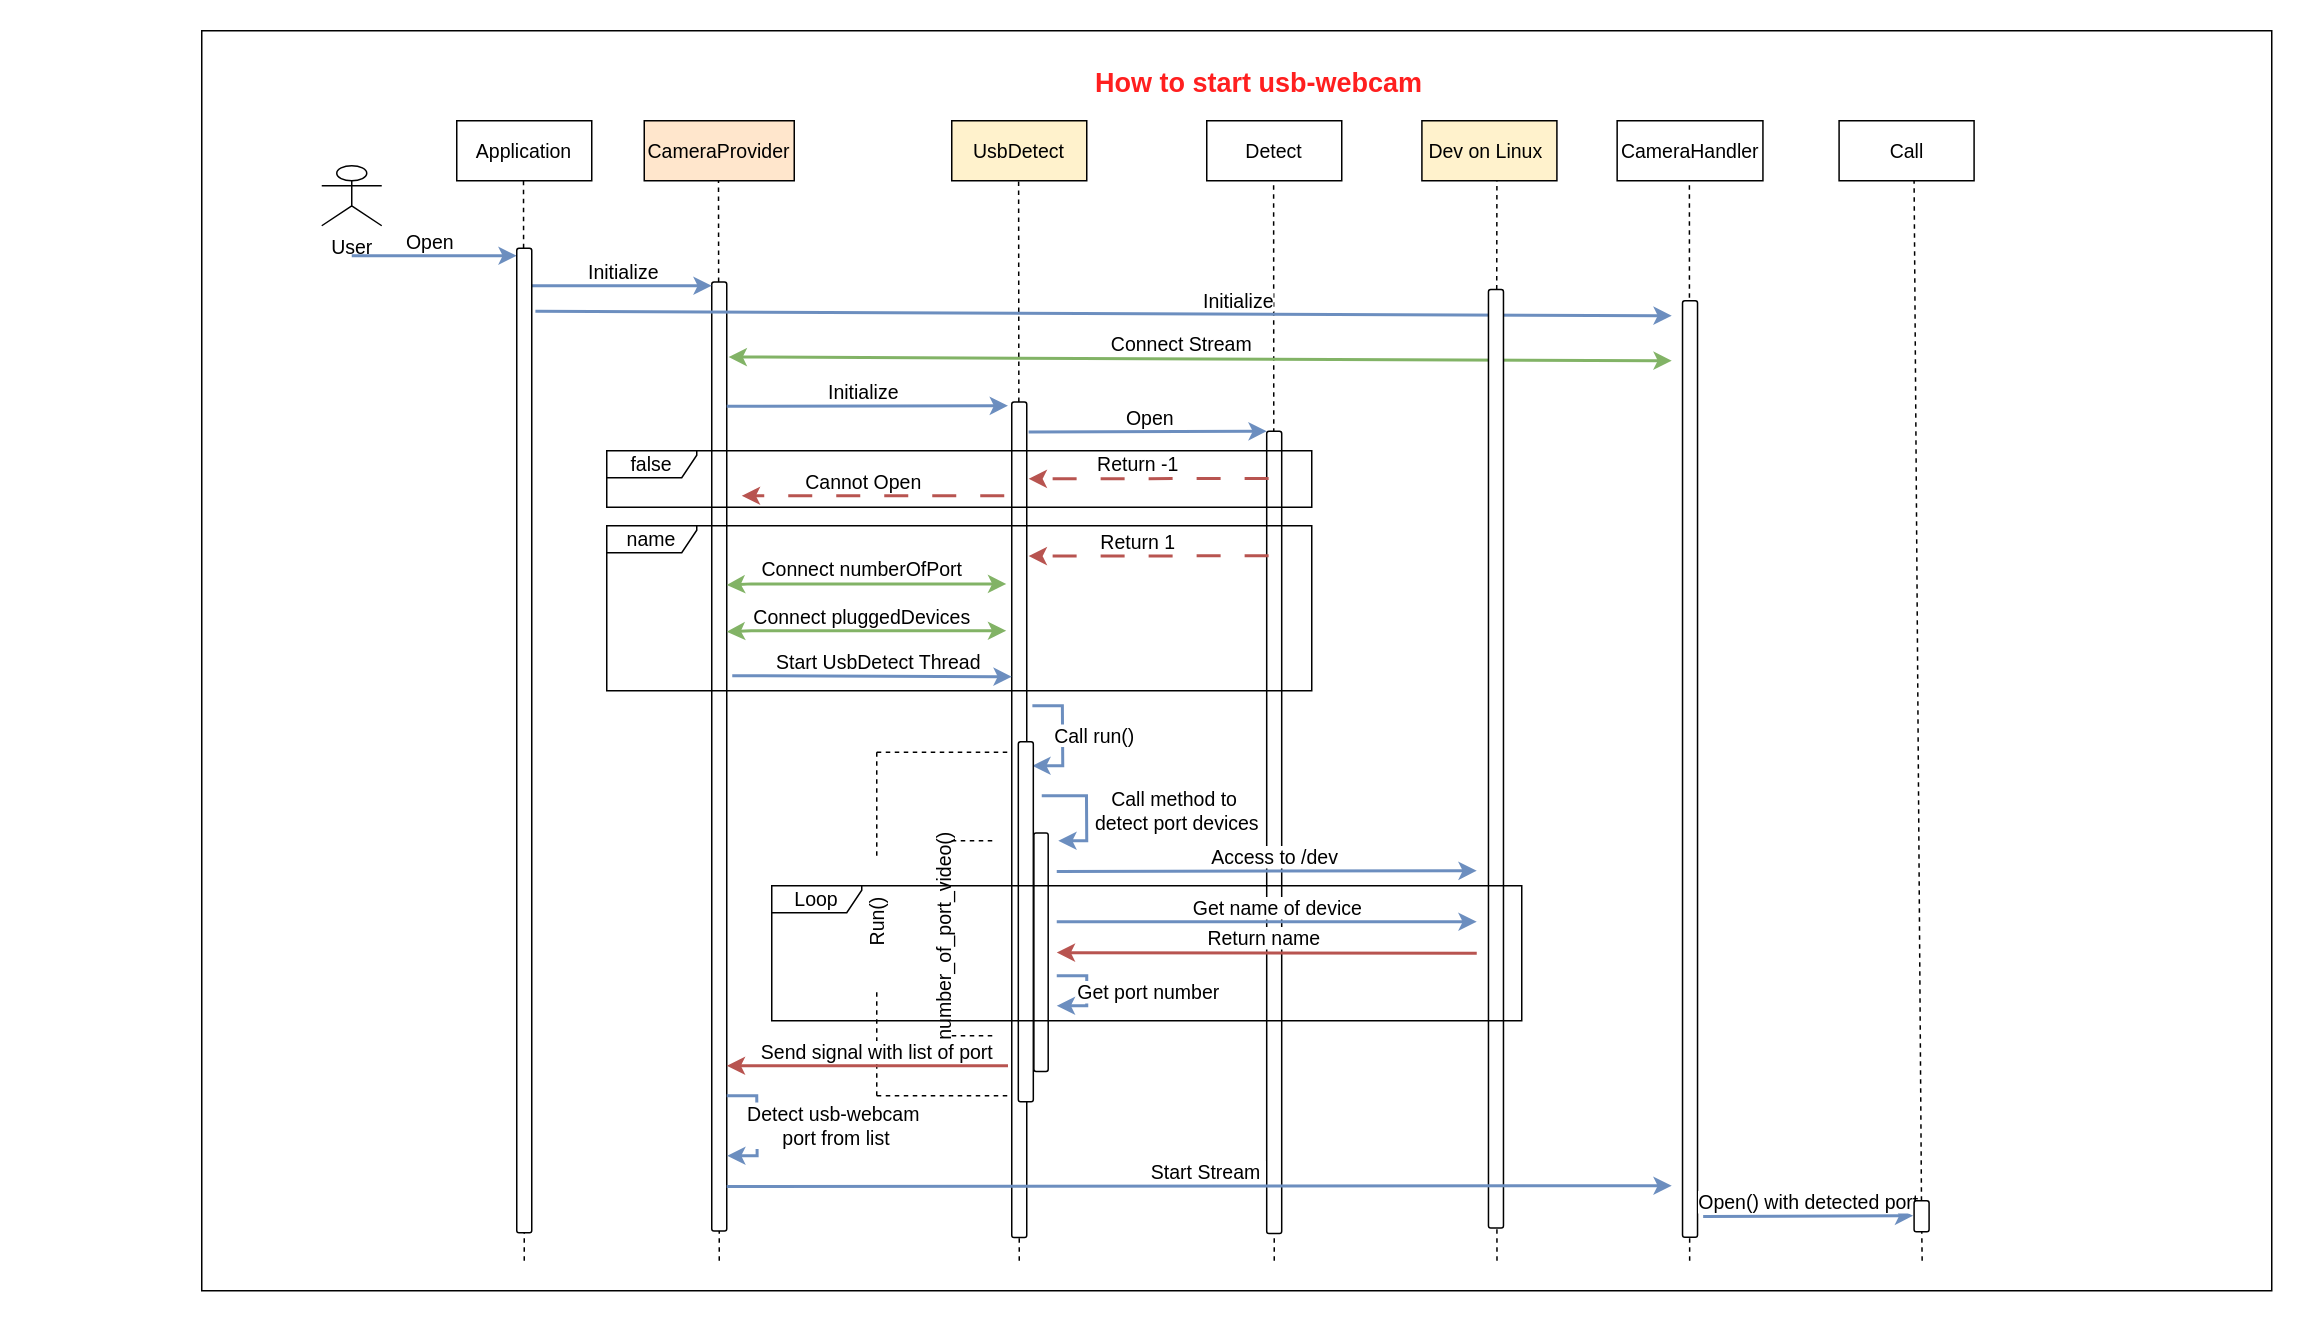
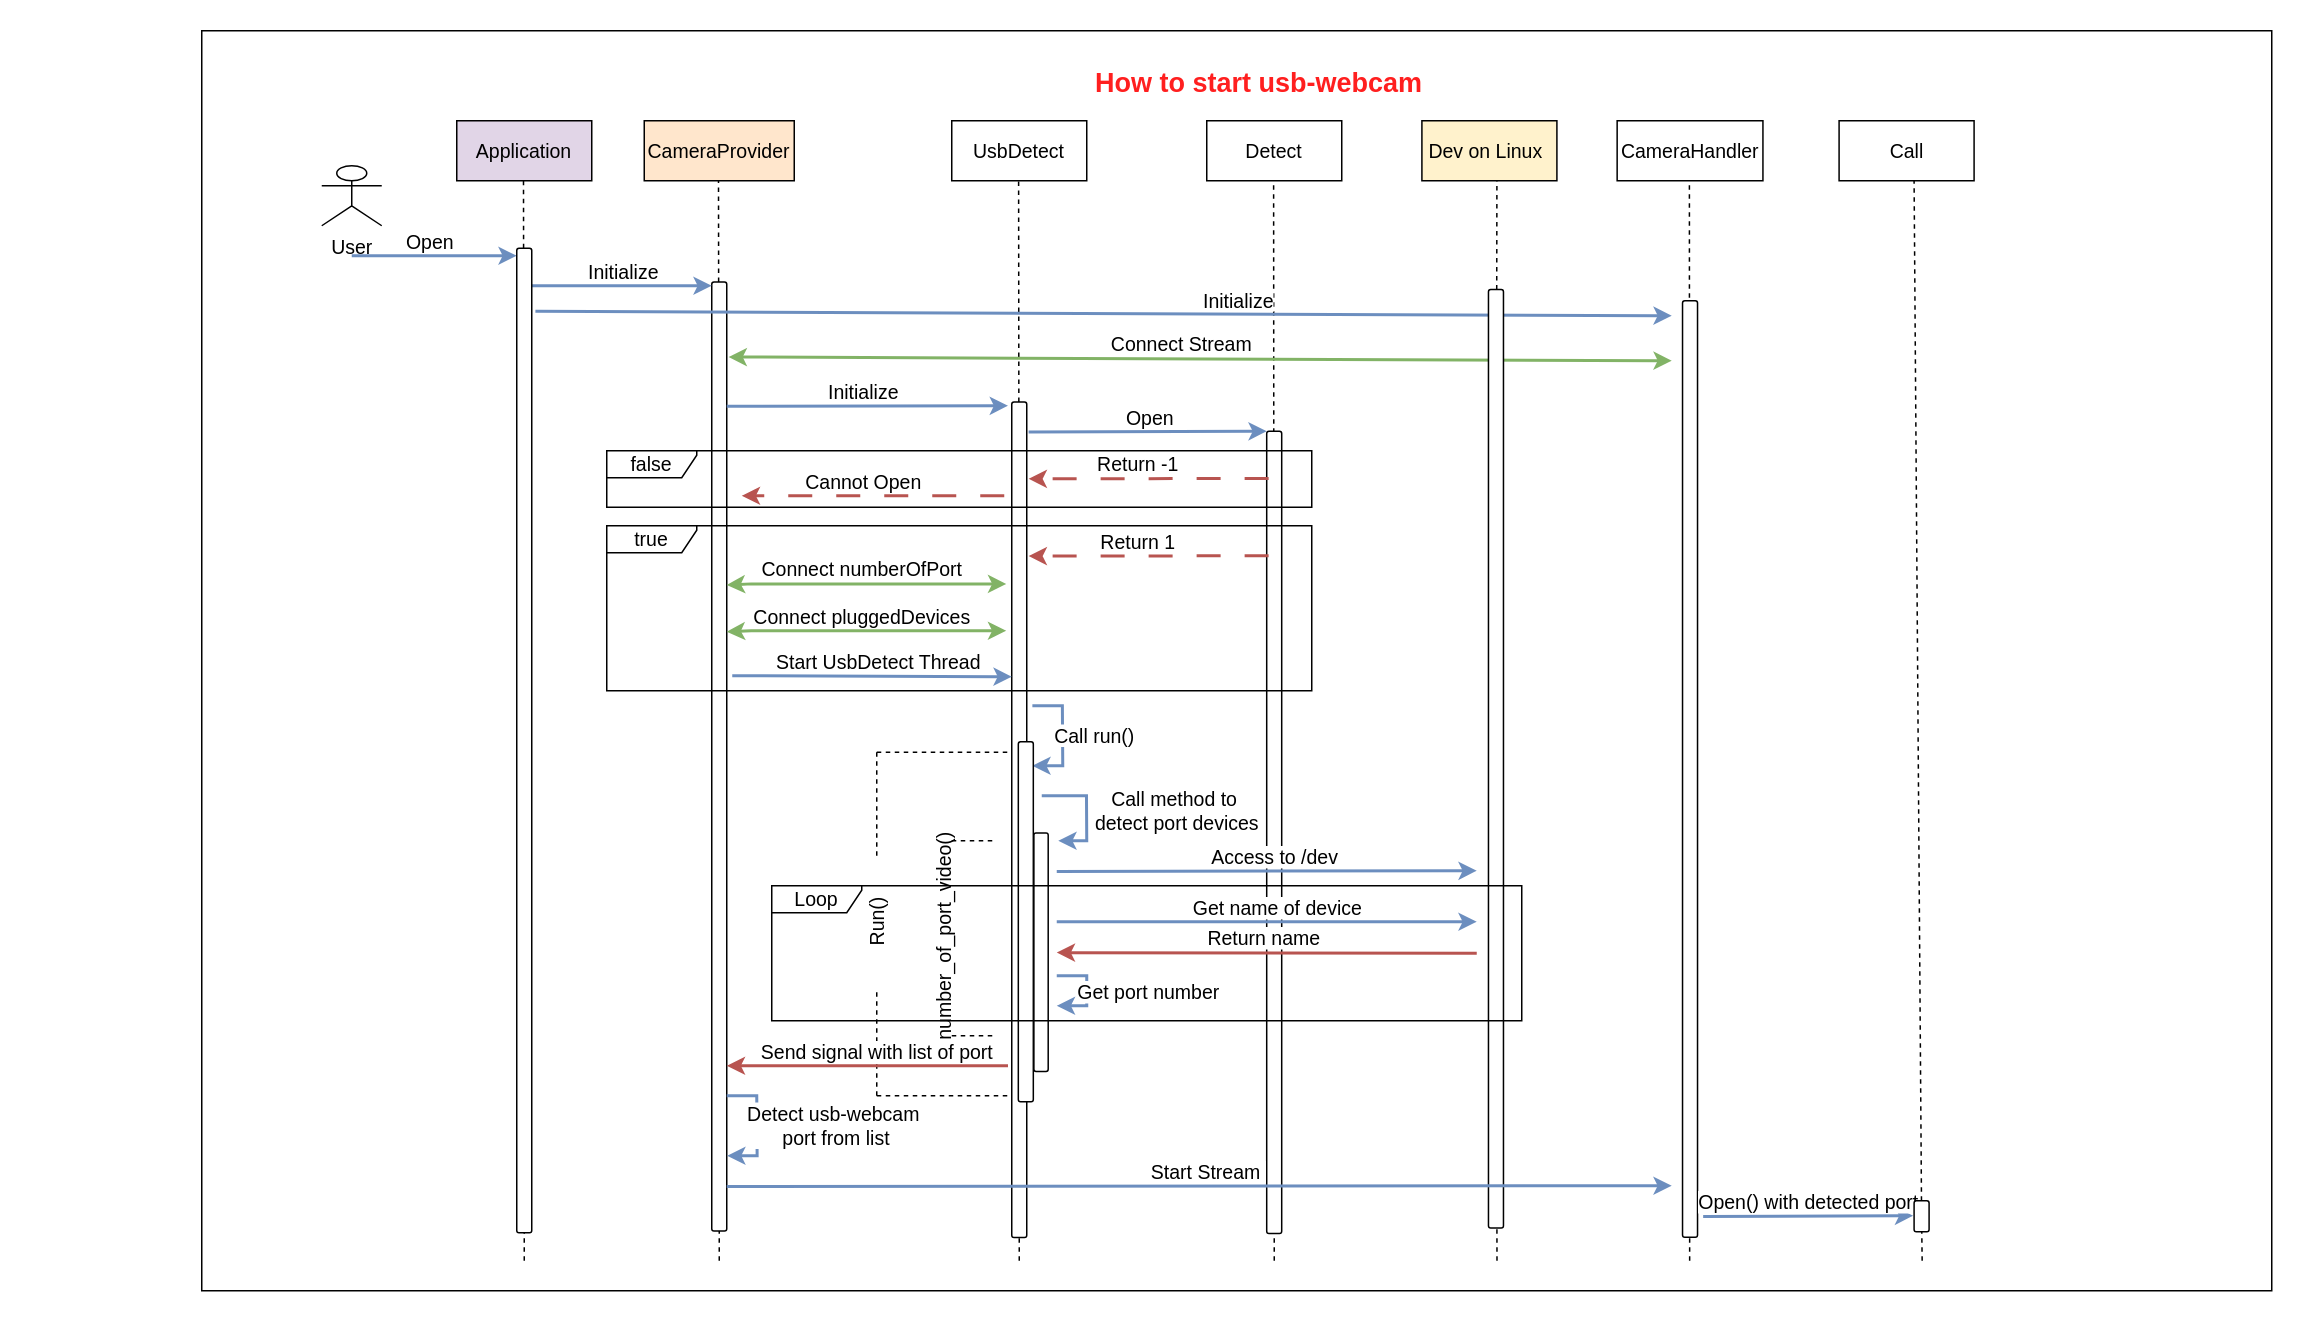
(524, 151) -> (524, 151)
(1019, 151) -> (1019, 151)
(652, 539) -> (652, 539)
